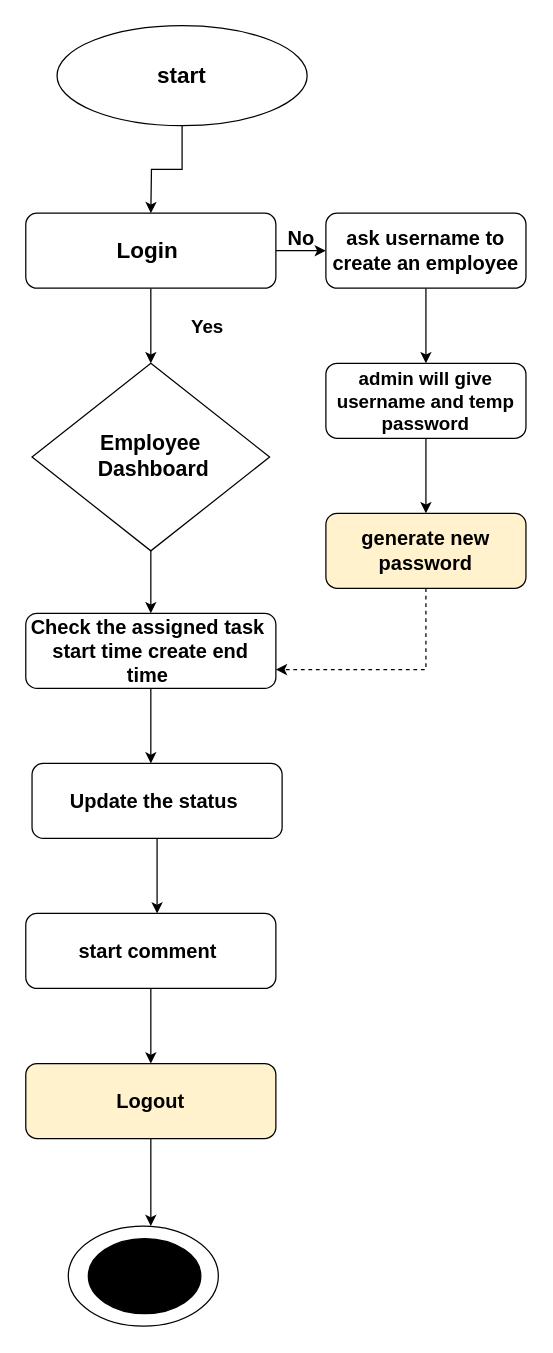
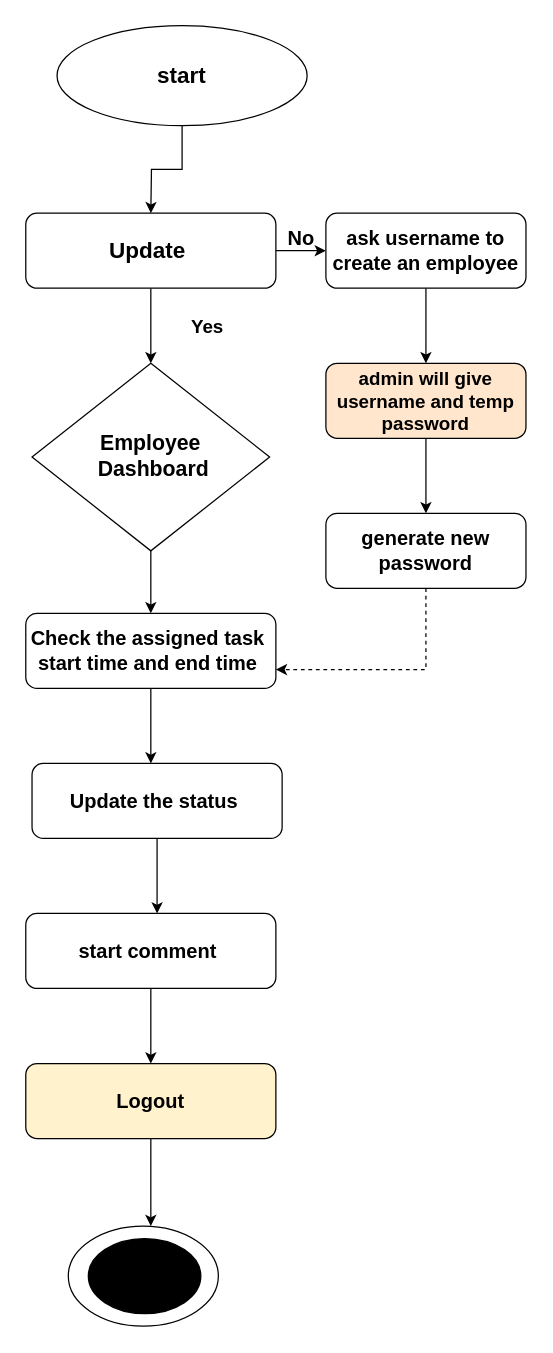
(151, 251) -> (151, 251)
(426, 401) -> (426, 401)
(426, 551) -> (426, 551)
(151, 651) -> (151, 651)
